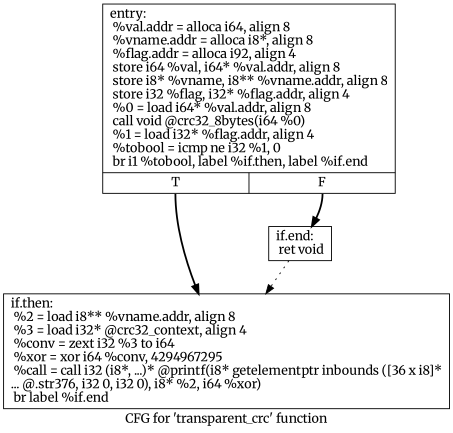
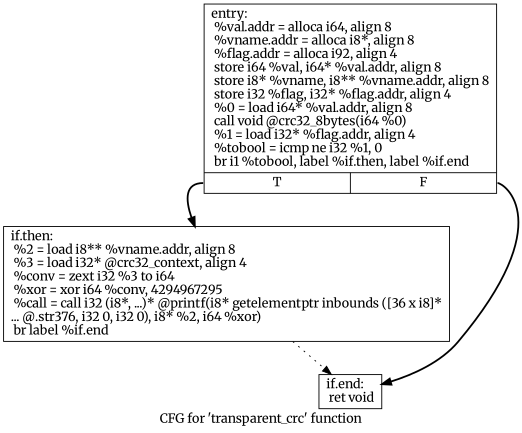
(280, 274) -> (309, 355)
